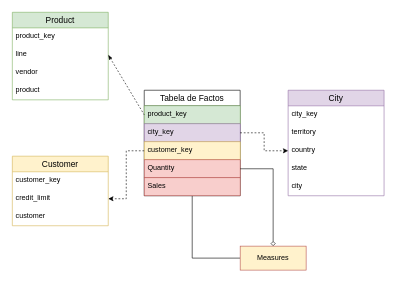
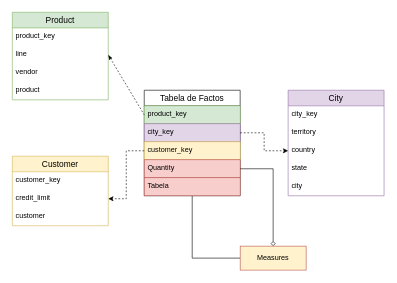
(157, 186) -> (159, 186)
